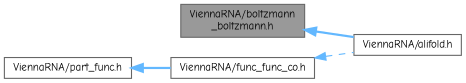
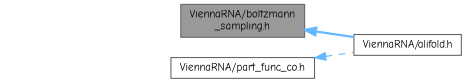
(243, 21) -> (243, 21)
(68, 68) -> none
(243, 68) -> (243, 68)
